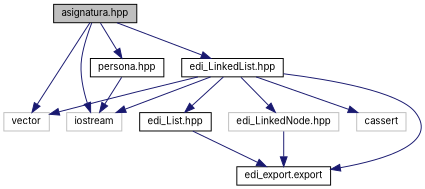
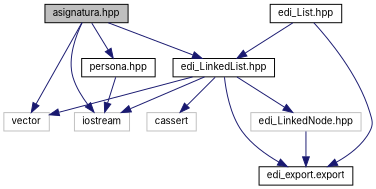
(208, 91) -> (269, 38)
